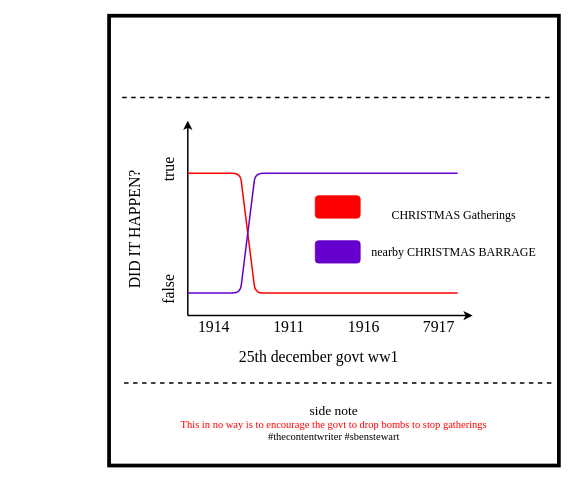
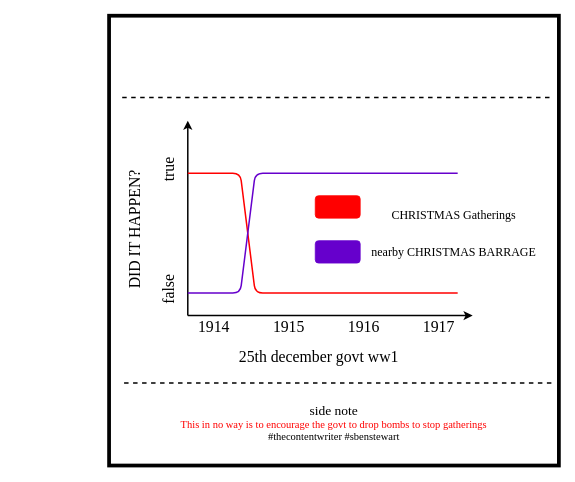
(289, 327) -> (289, 327)
(439, 327) -> (439, 327)
